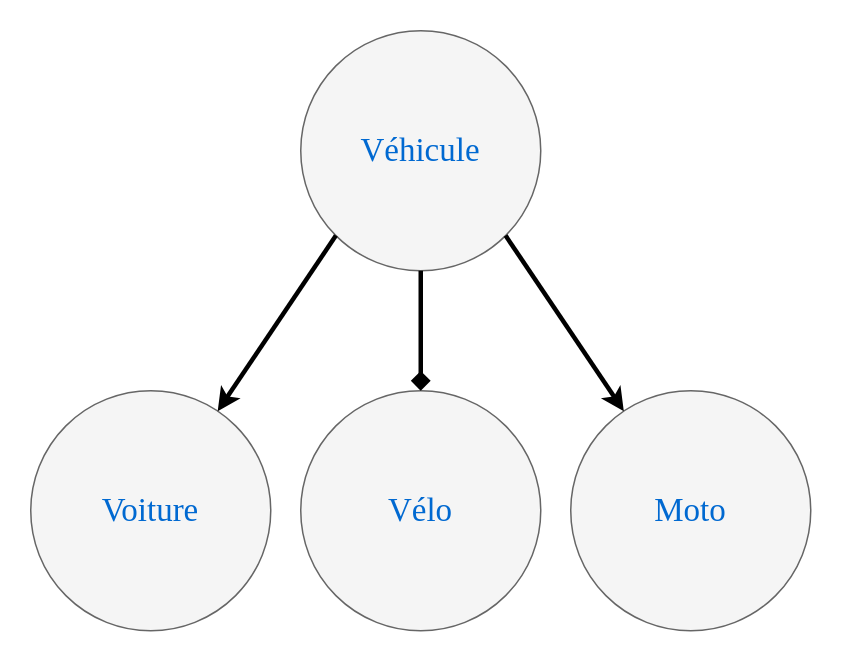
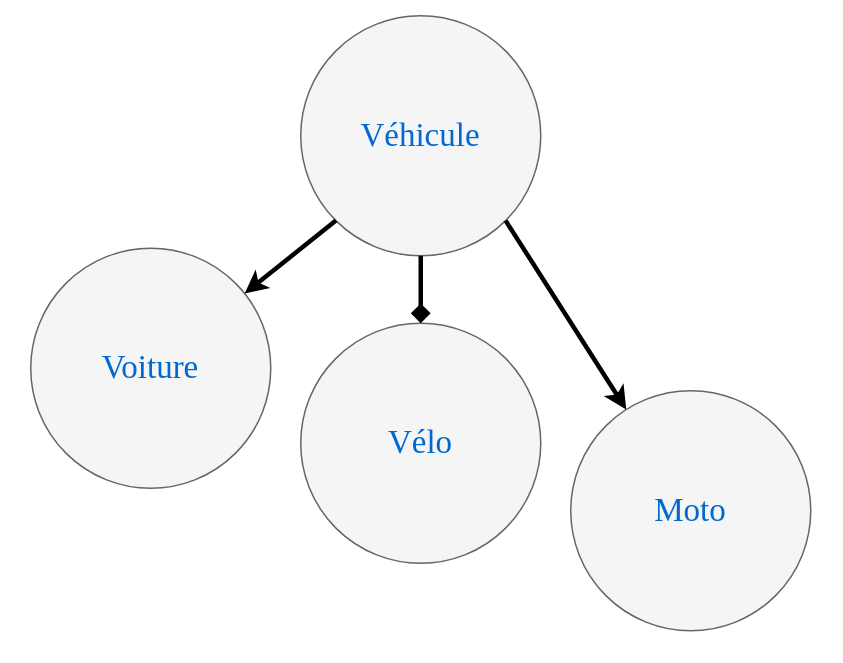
(421, 151) -> (421, 136)
(151, 511) -> (151, 368)
(421, 511) -> (421, 443)
